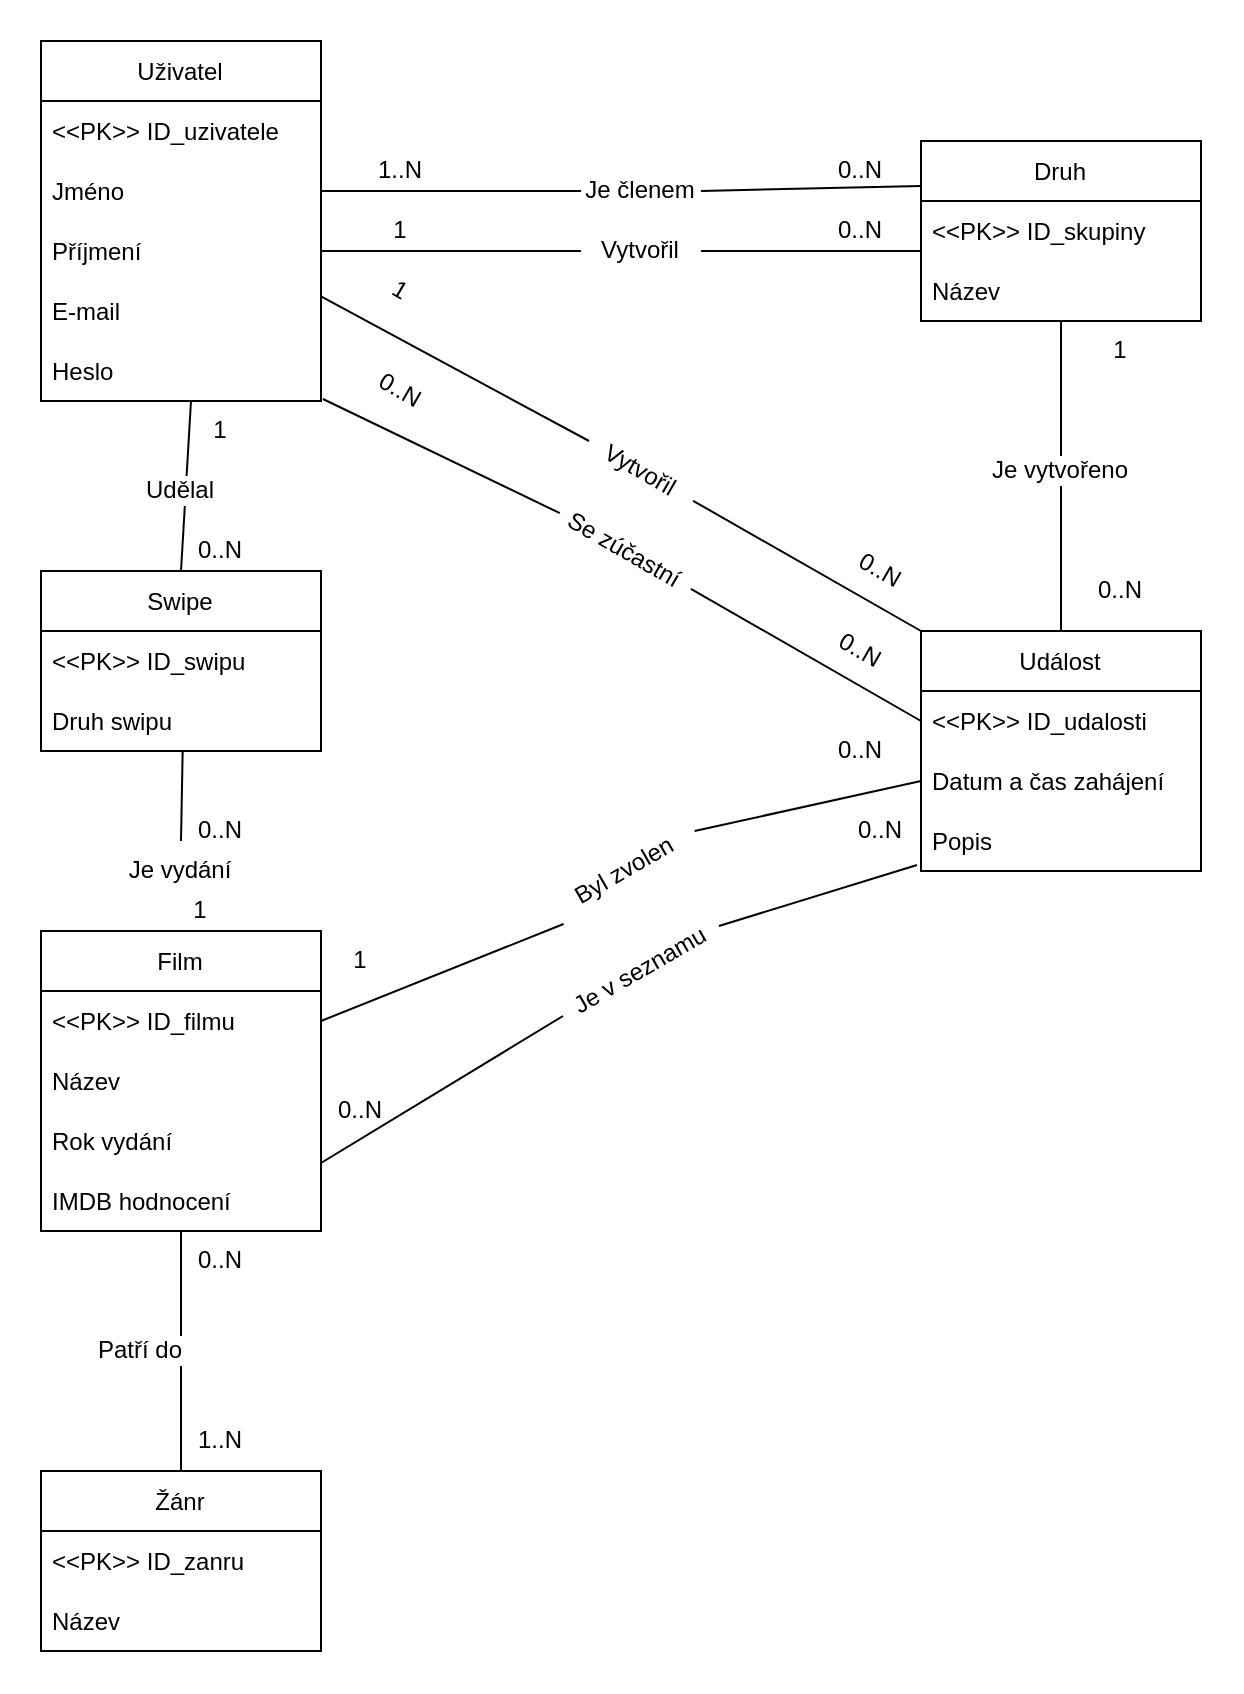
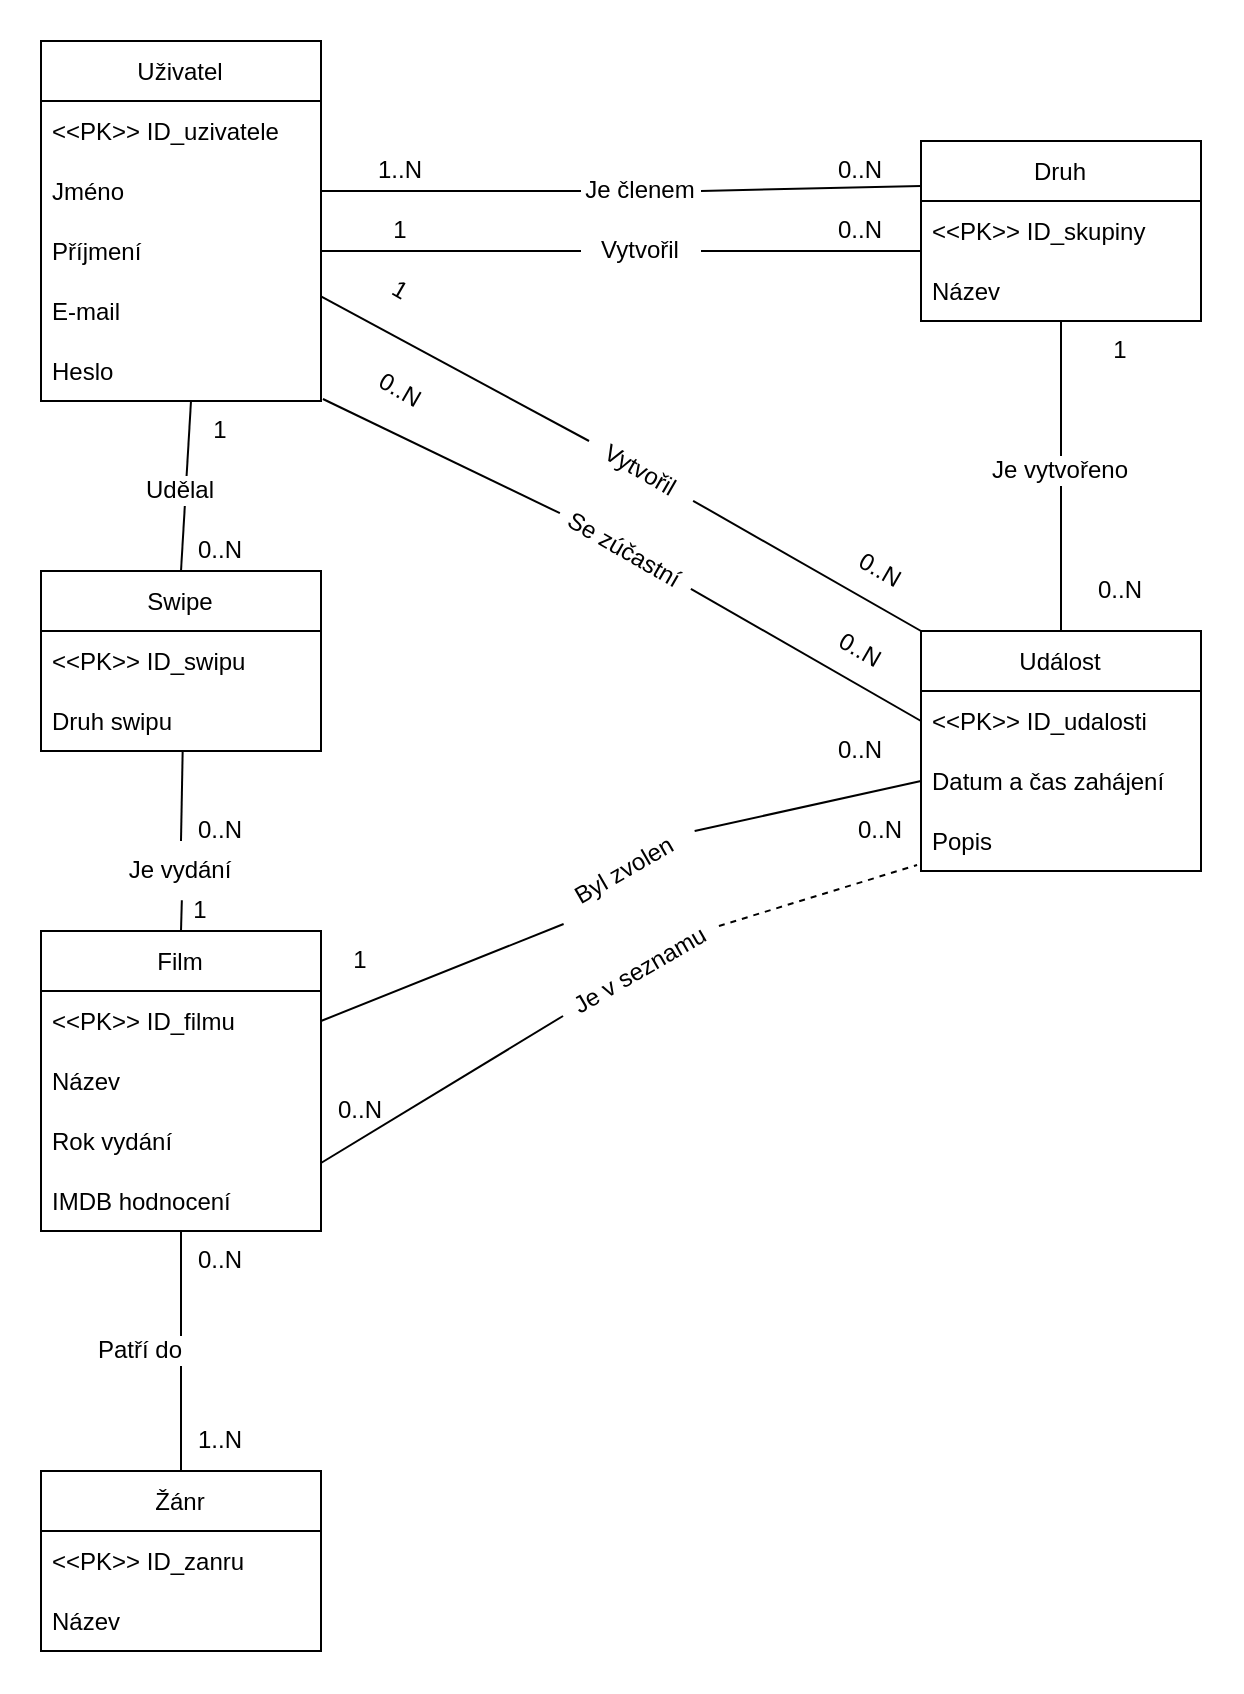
(818, 895) -> (818, 895)
none -> (181, 915)
